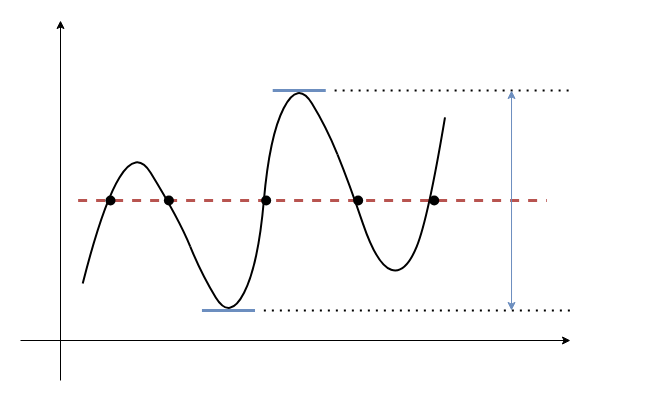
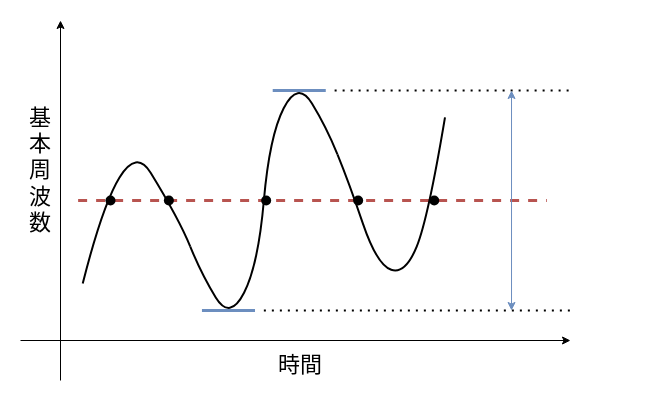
none -> (41, 171)
none -> (301, 366)
